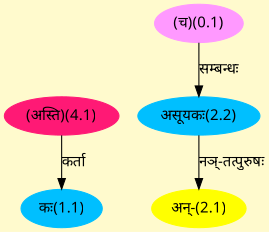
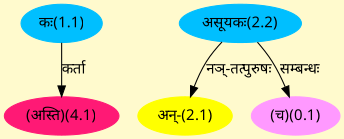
(199, 64) -> (273, 63)
(62, 157) -> (62, 64)
